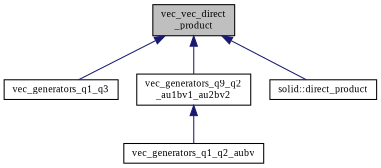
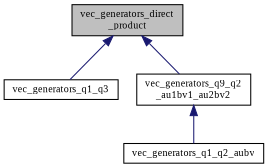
(194, 20) -> (127, 20)
(323, 90) -> none
